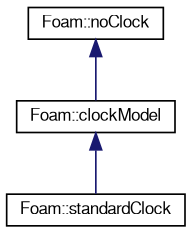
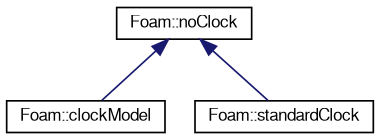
(96, 172) -> (240, 76)
